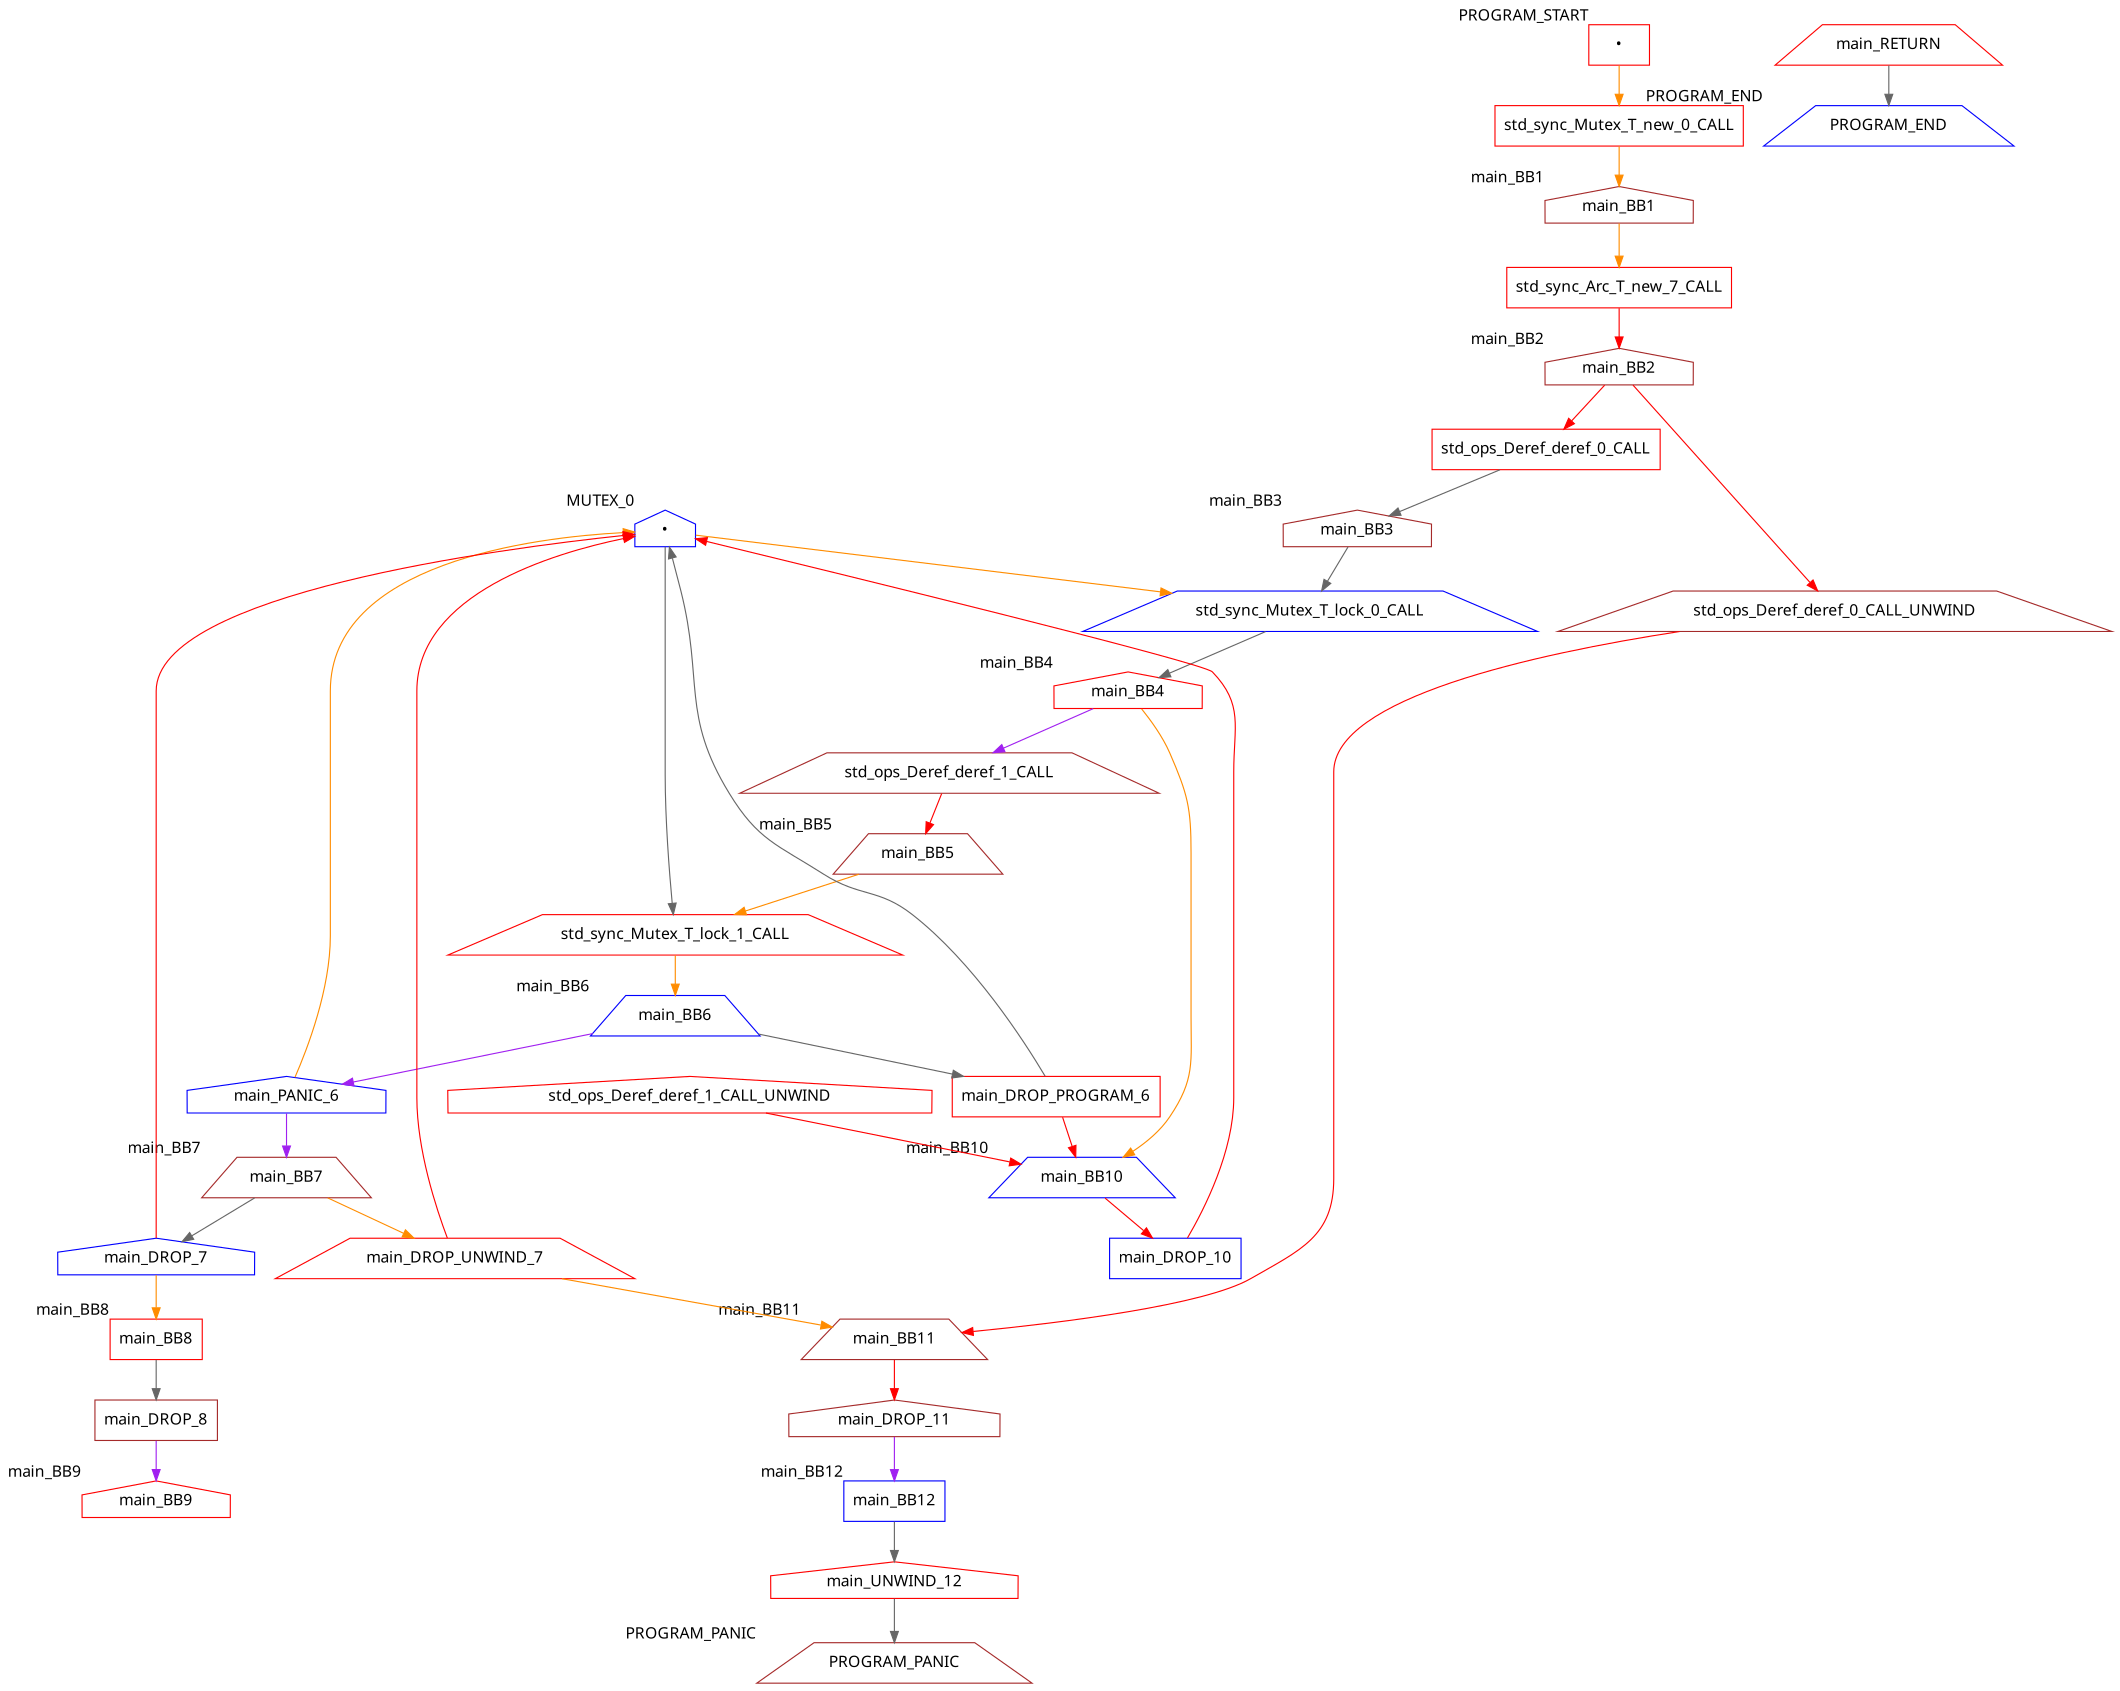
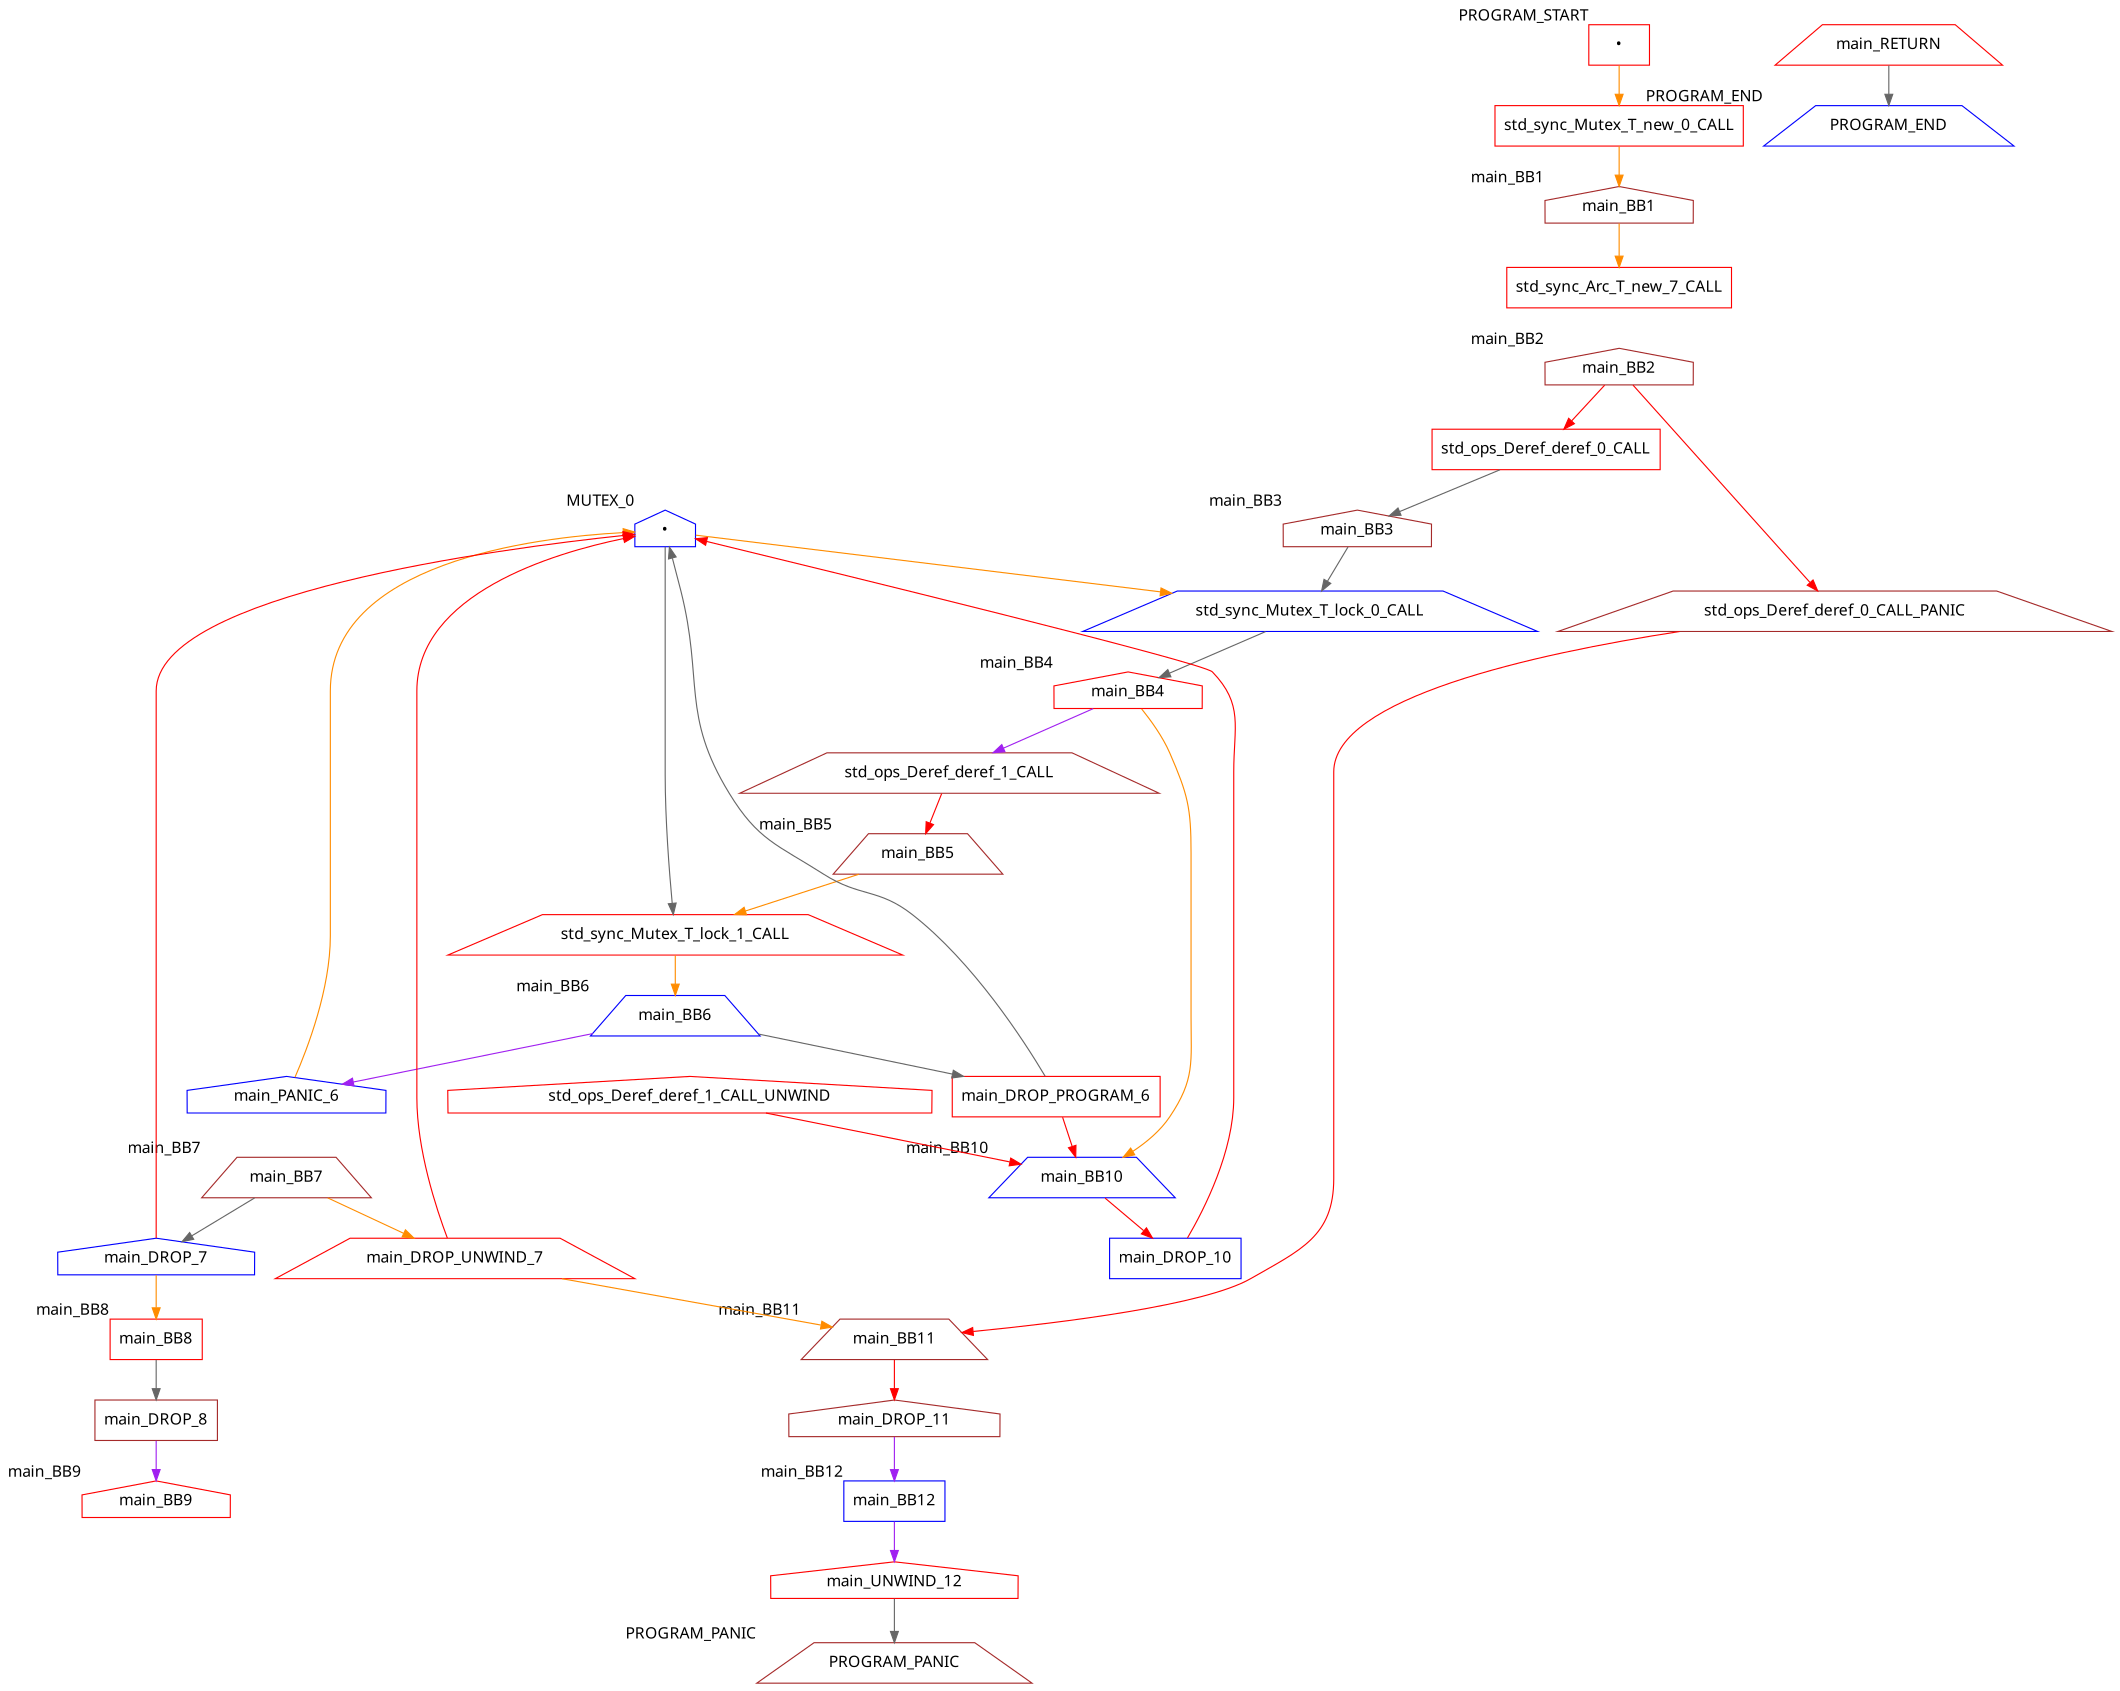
(1619, 323) -> none
(1835, 611) -> (1835, 611)
(287, 1130) -> none
(894, 1536) -> (894, 1536)
